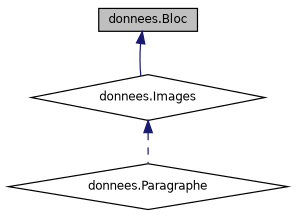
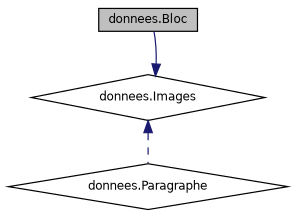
(140, 60) -> (156, 48)
